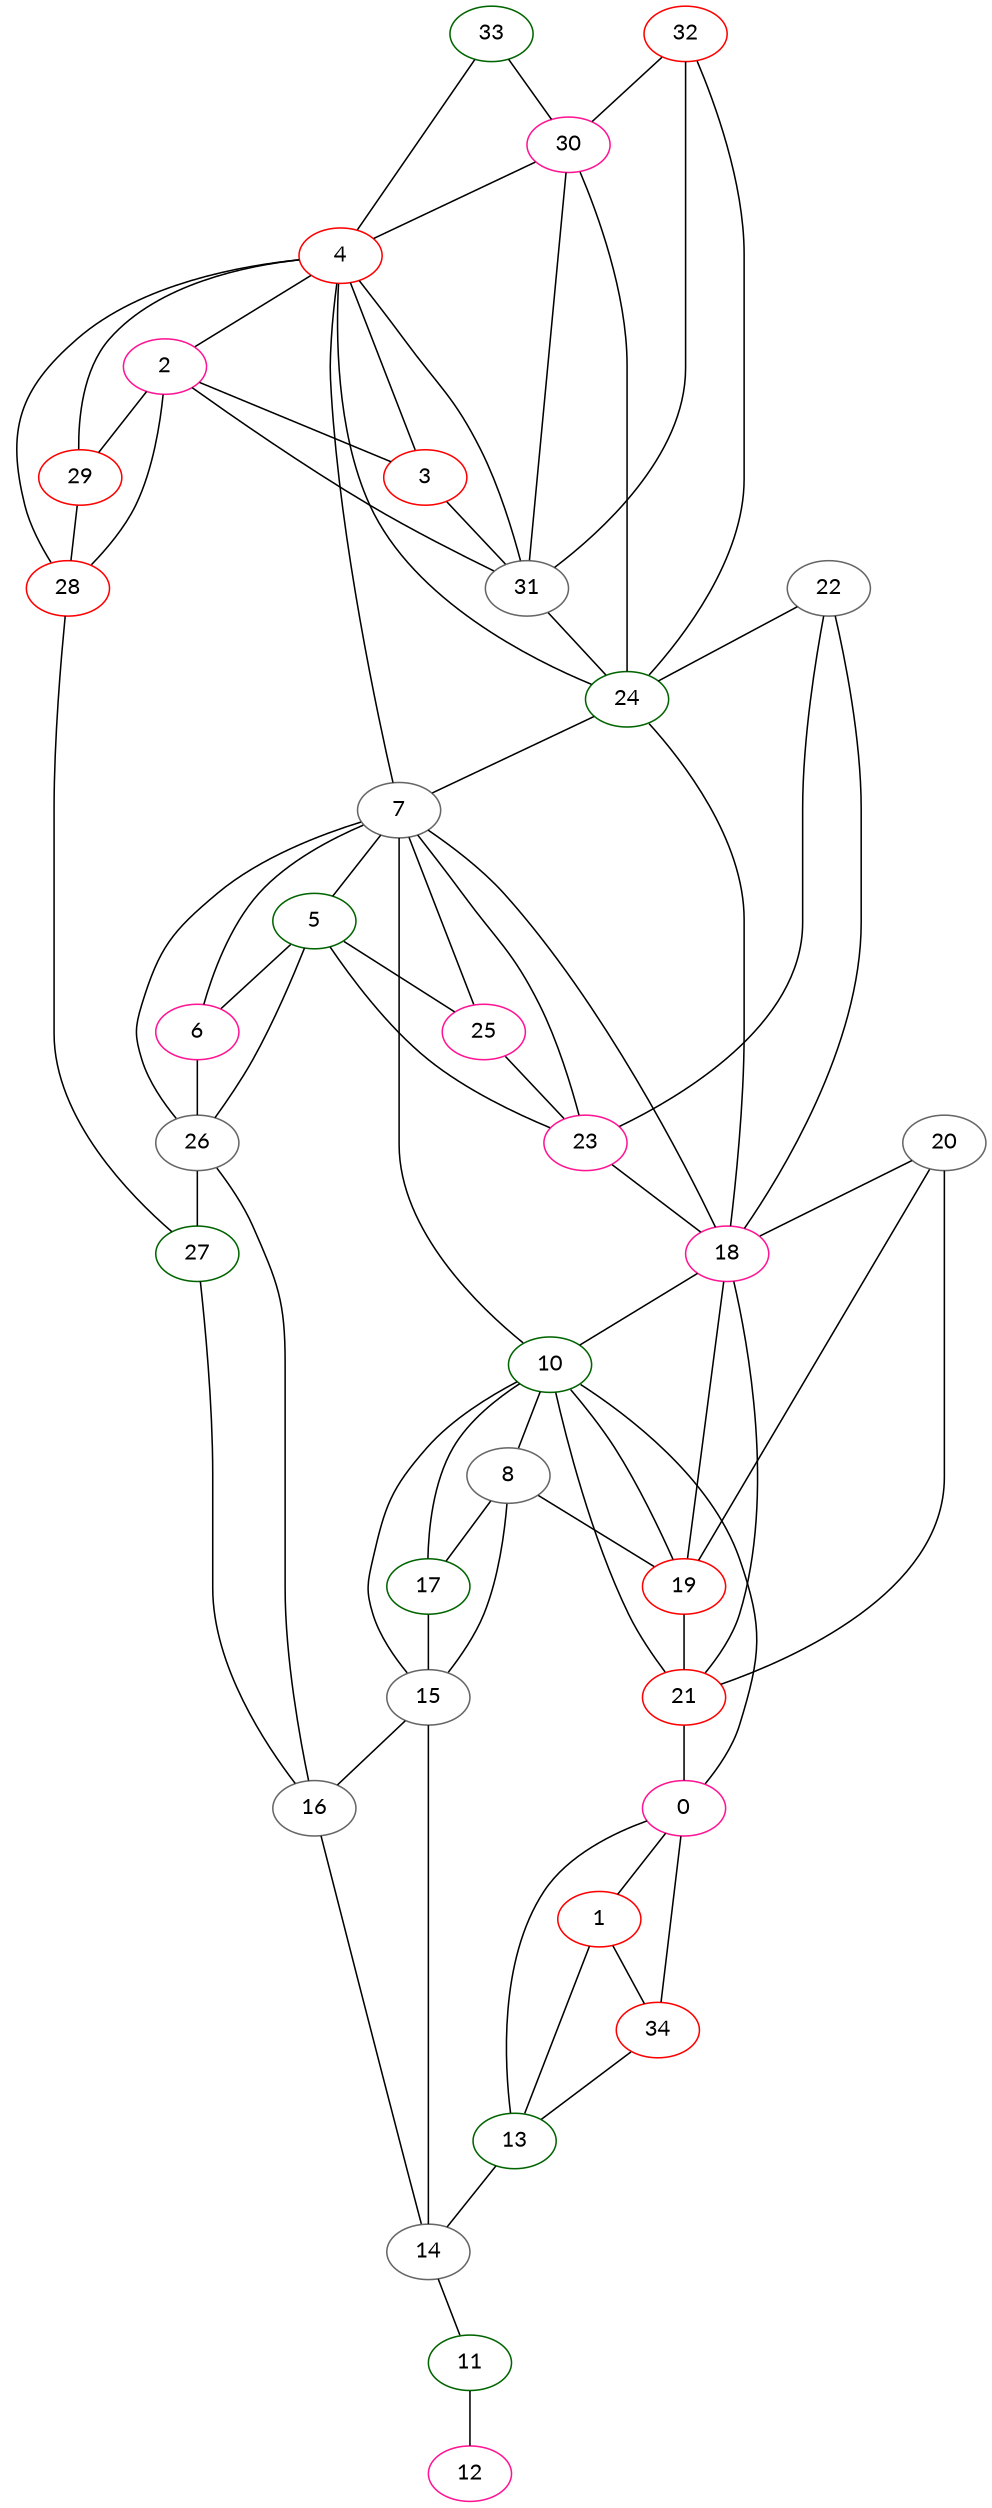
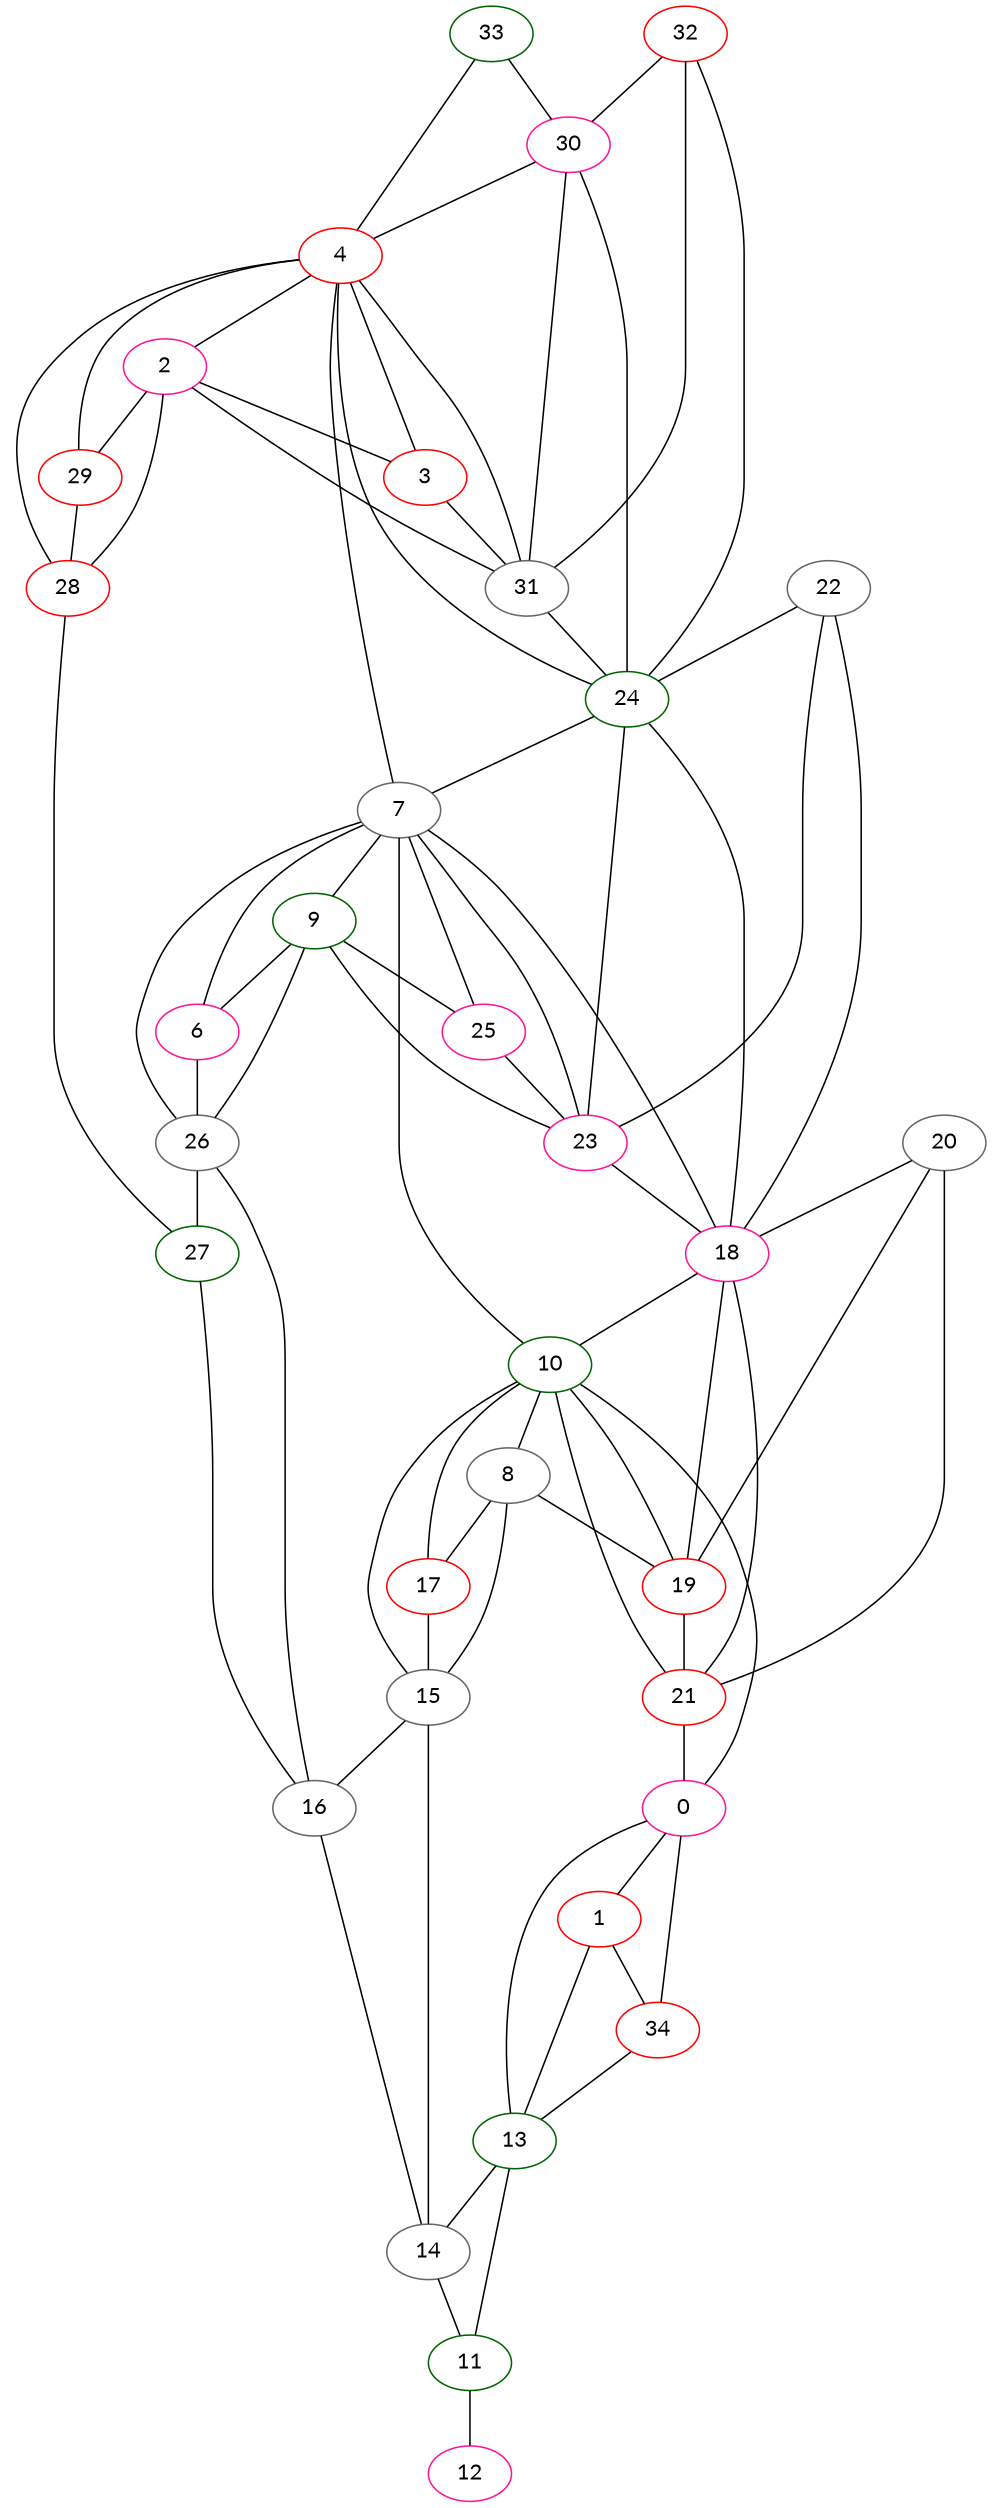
(314, 921) -> (314, 921)
none -> (606, 921)
(428, 1586) -> (428, 1586)
none -> (492, 2252)
